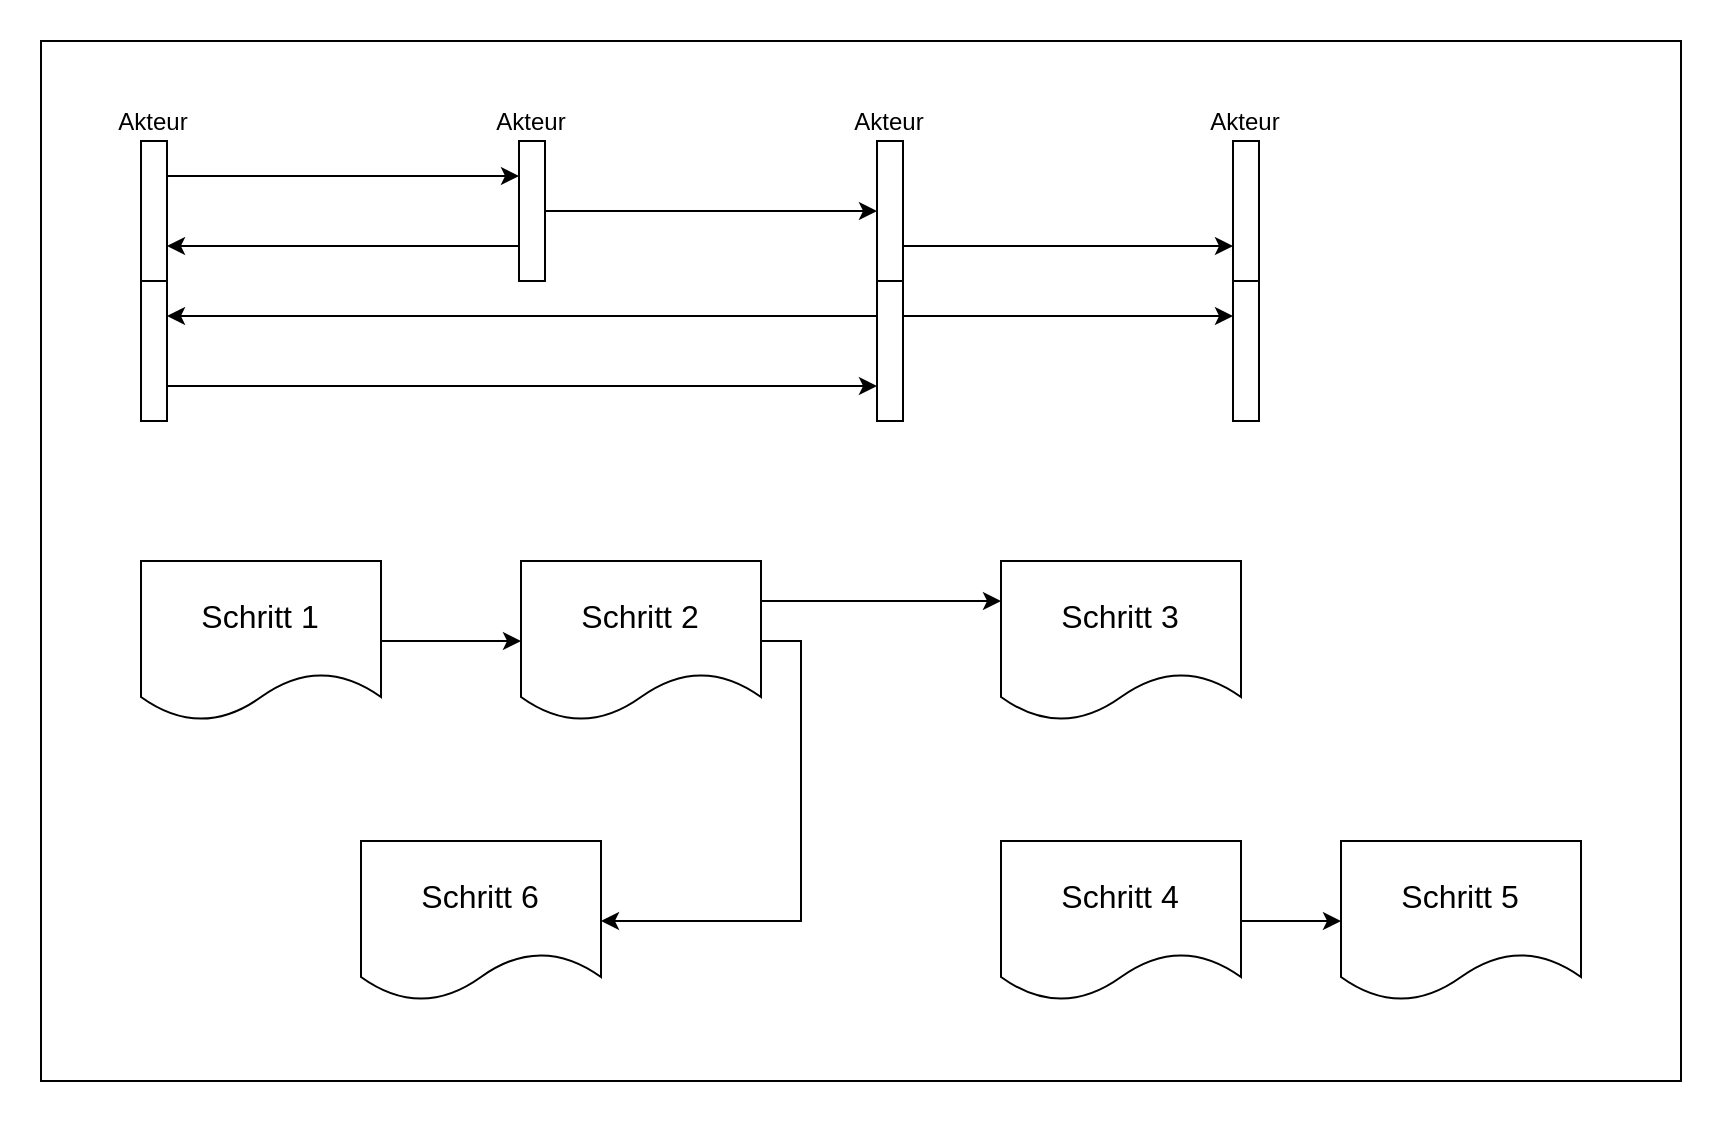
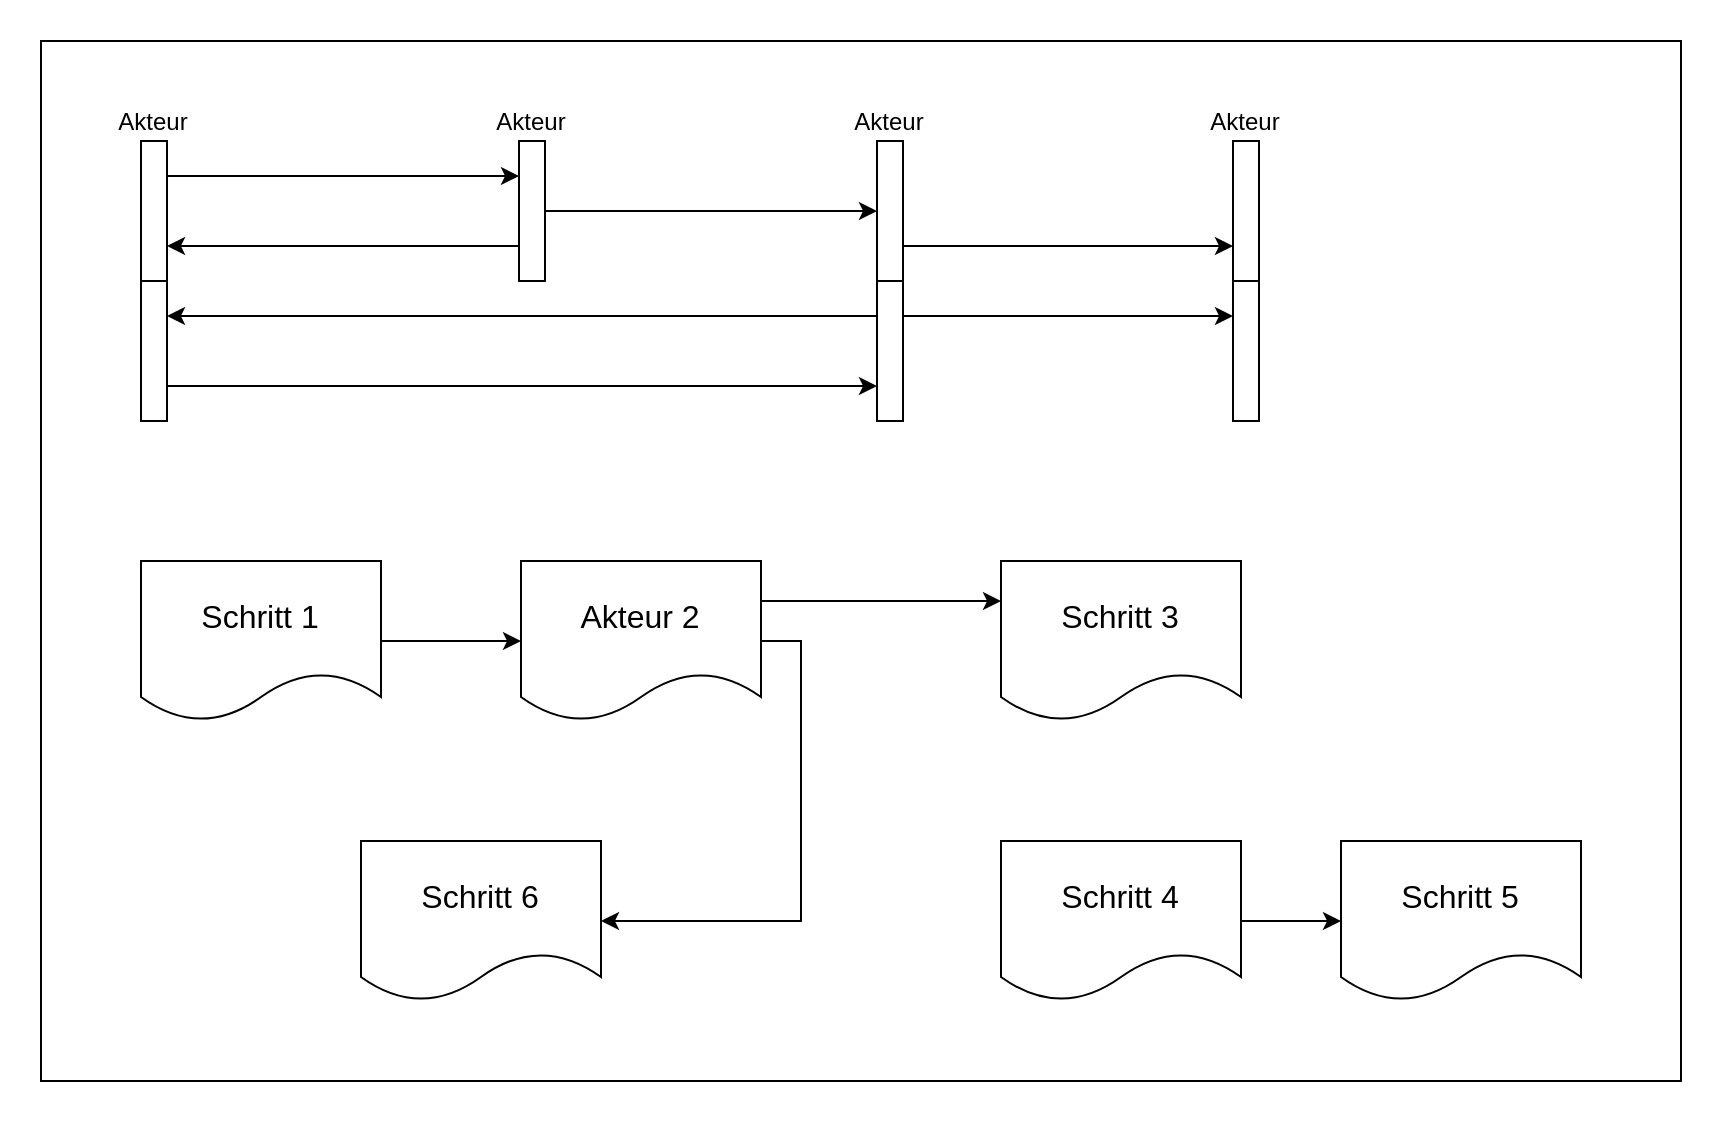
(641, 617) -> (641, 617)
